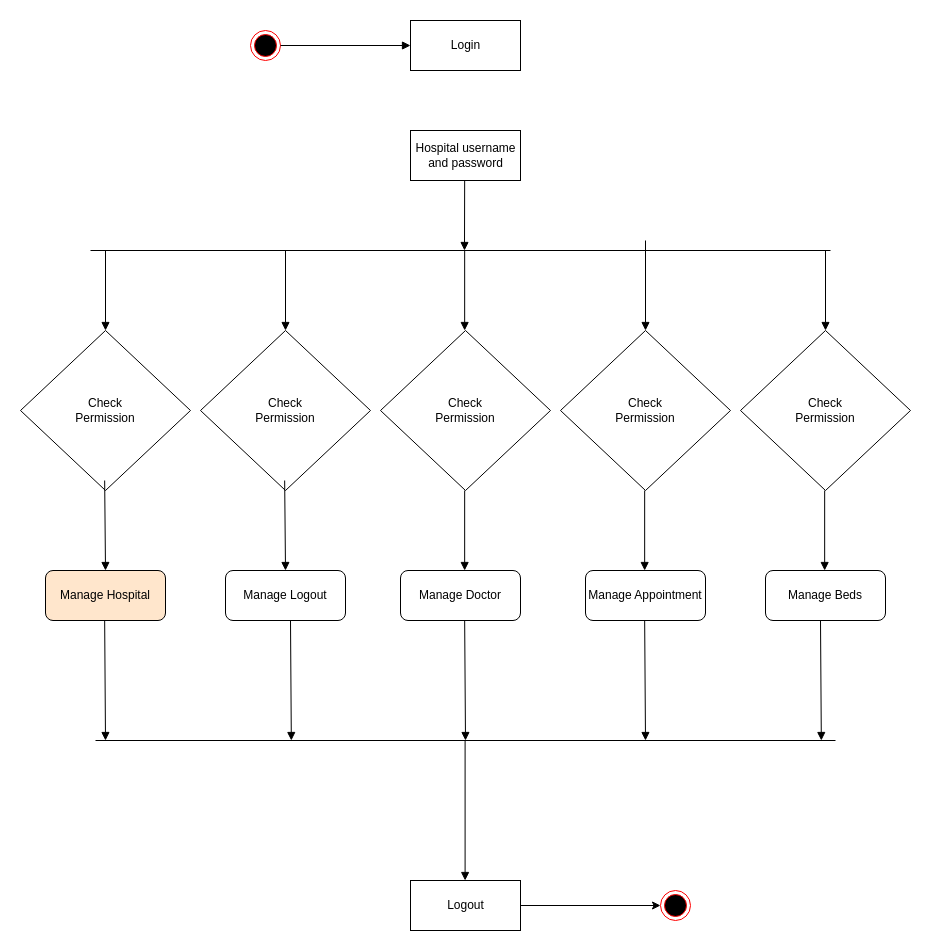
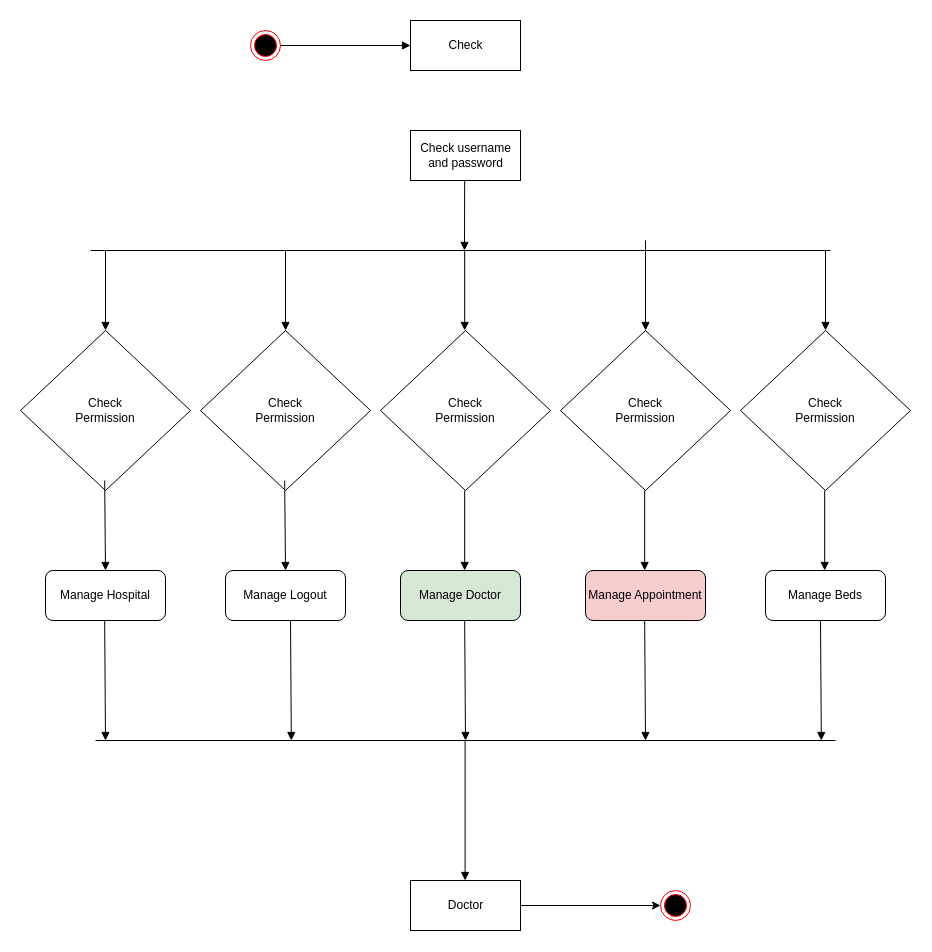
(466, 46) -> (466, 46)
(466, 156) -> (466, 156)
(106, 596) -> (106, 596)
(461, 596) -> (461, 596)
(646, 596) -> (646, 596)
(466, 906) -> (466, 906)
